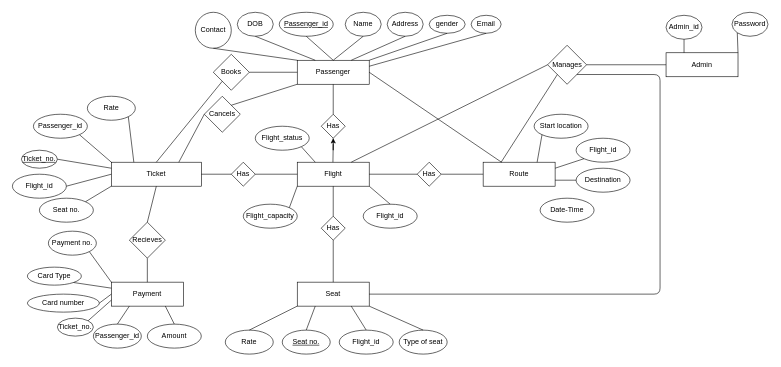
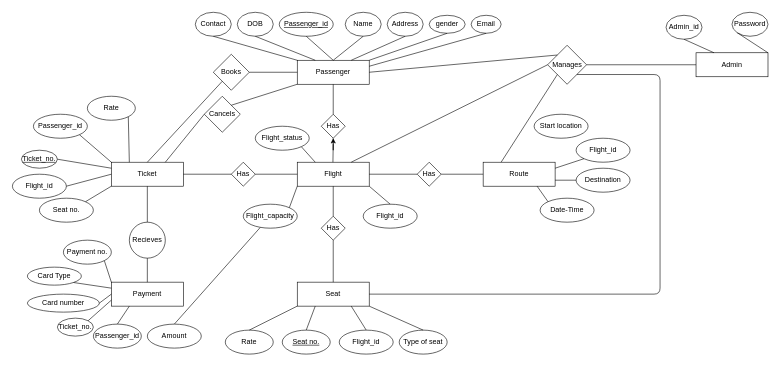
(213, 30) -> (213, 24)
(702, 65) -> (732, 65)
(434, 116) -> (463, 64)
(540, 149) -> none
(156, 174) -> (147, 174)
none -> (543, 194)
(147, 240) -> (147, 240)
(72, 243) -> (87, 252)
(170, 315) -> (217, 276)
